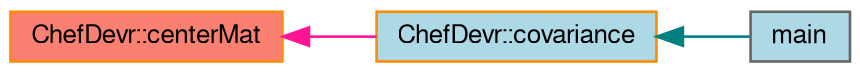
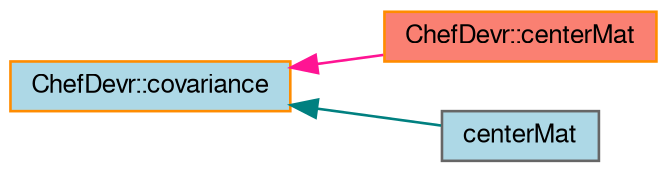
(343, 37) -> (350, 59)
(800, 37) -> (520, 136)
